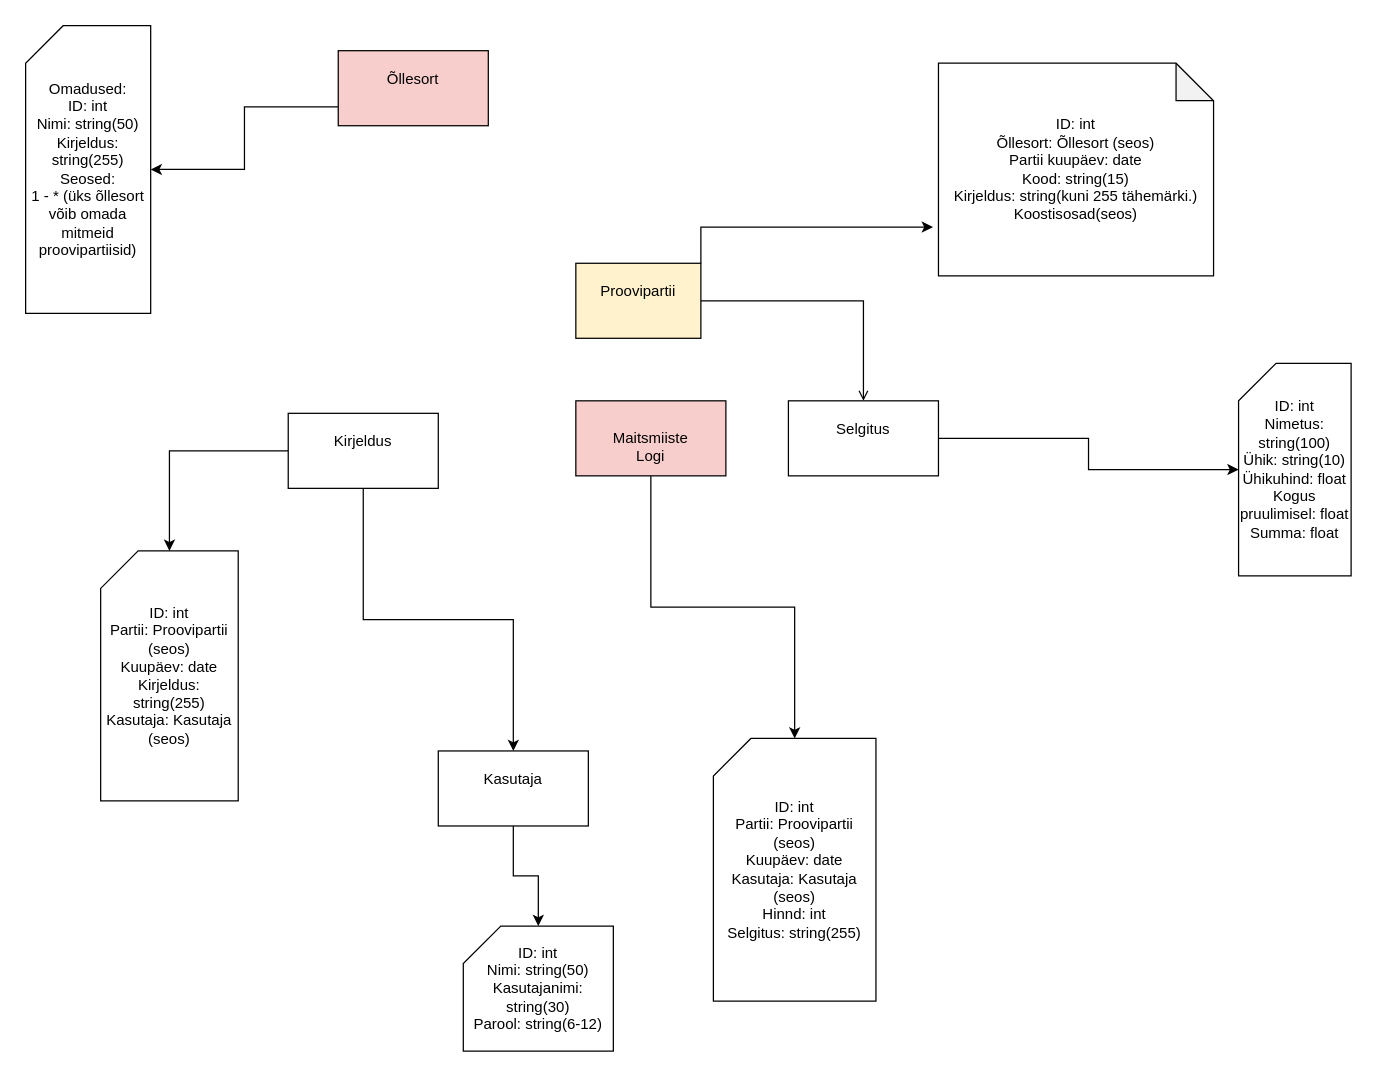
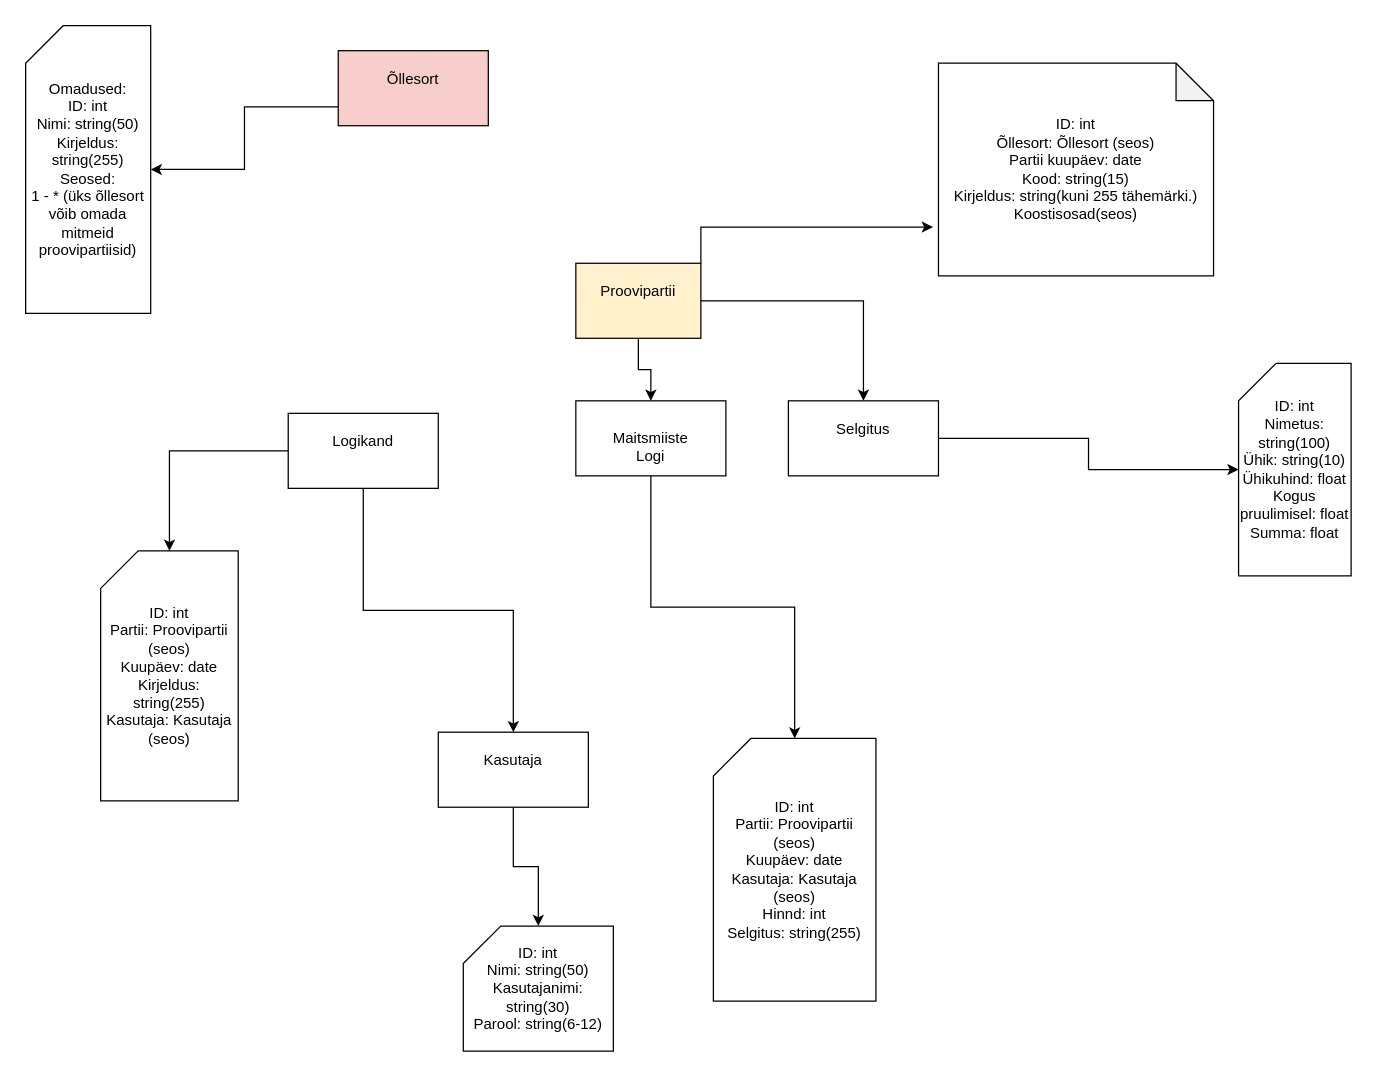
none -> (640, 369)
(863, 393) -> (863, 391)
(651, 438) -> (651, 438)
(363, 451) -> (363, 451)
(513, 788) -> (513, 769)
